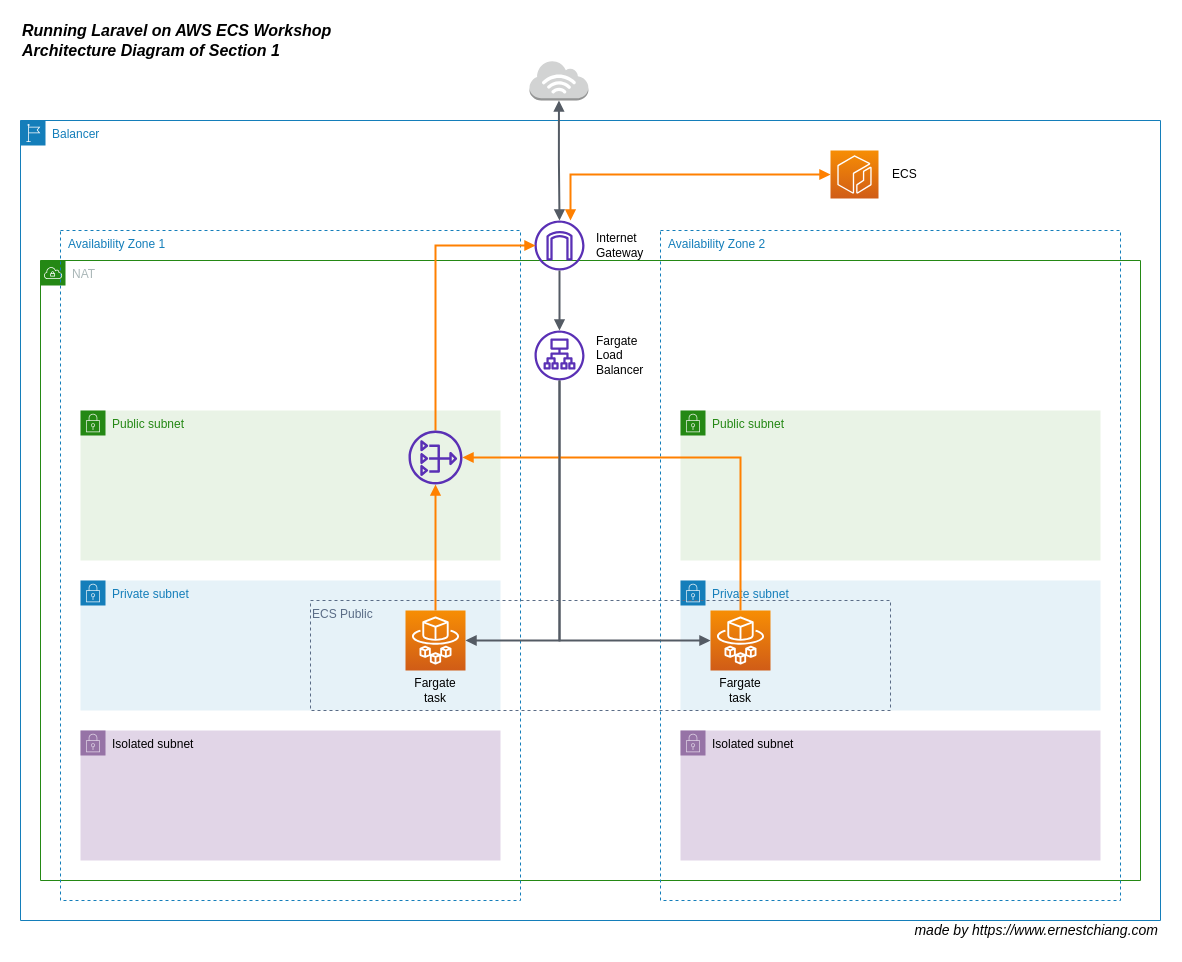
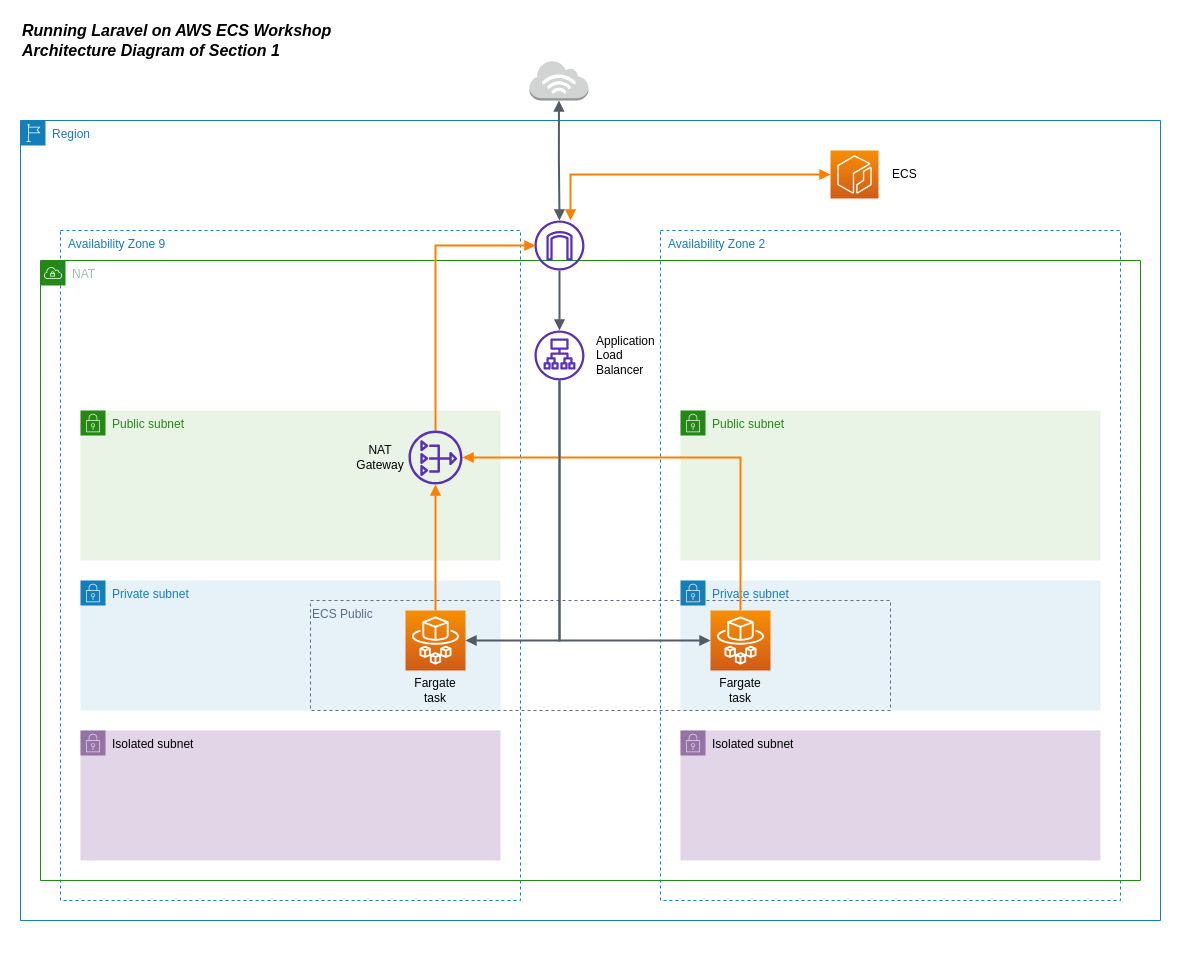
(78, 135) -> (71, 135)
(115, 244) -> (115, 244)
(615, 246) -> none
(616, 356) -> (616, 356)
none -> (381, 458)
(1031, 931) -> none
